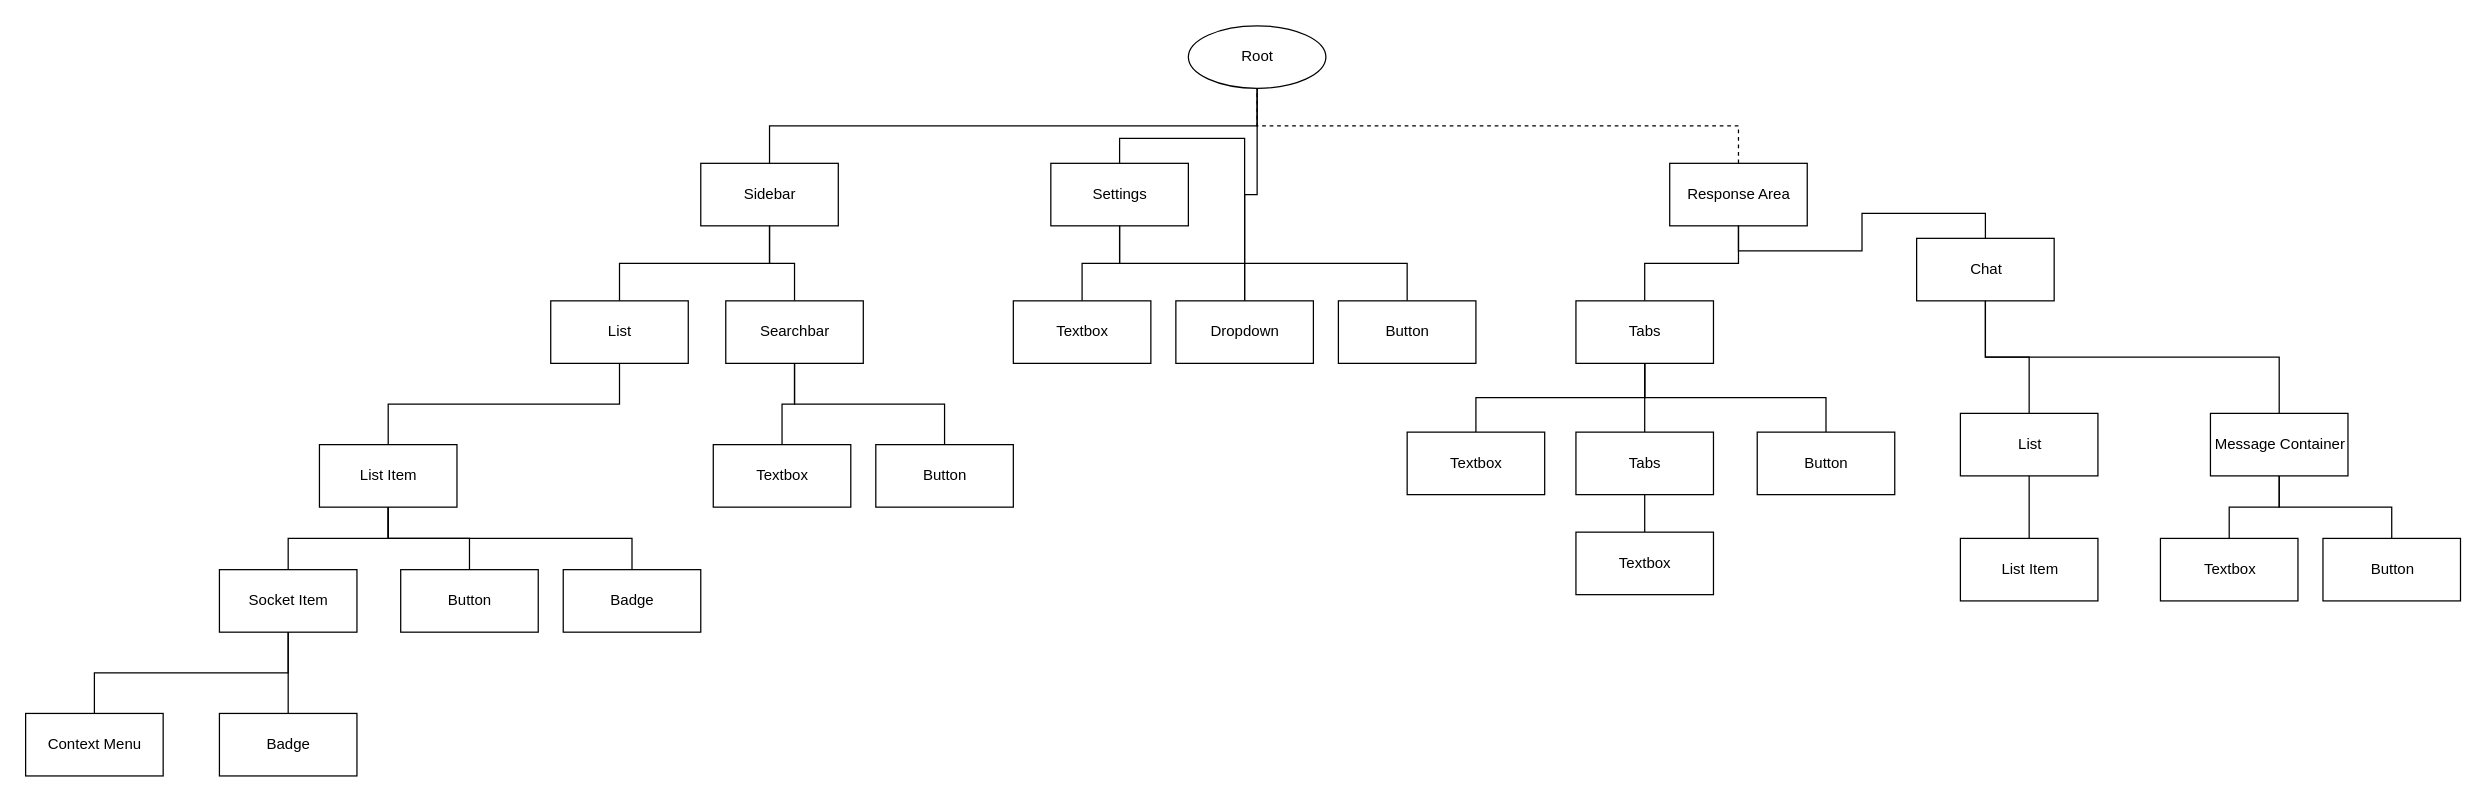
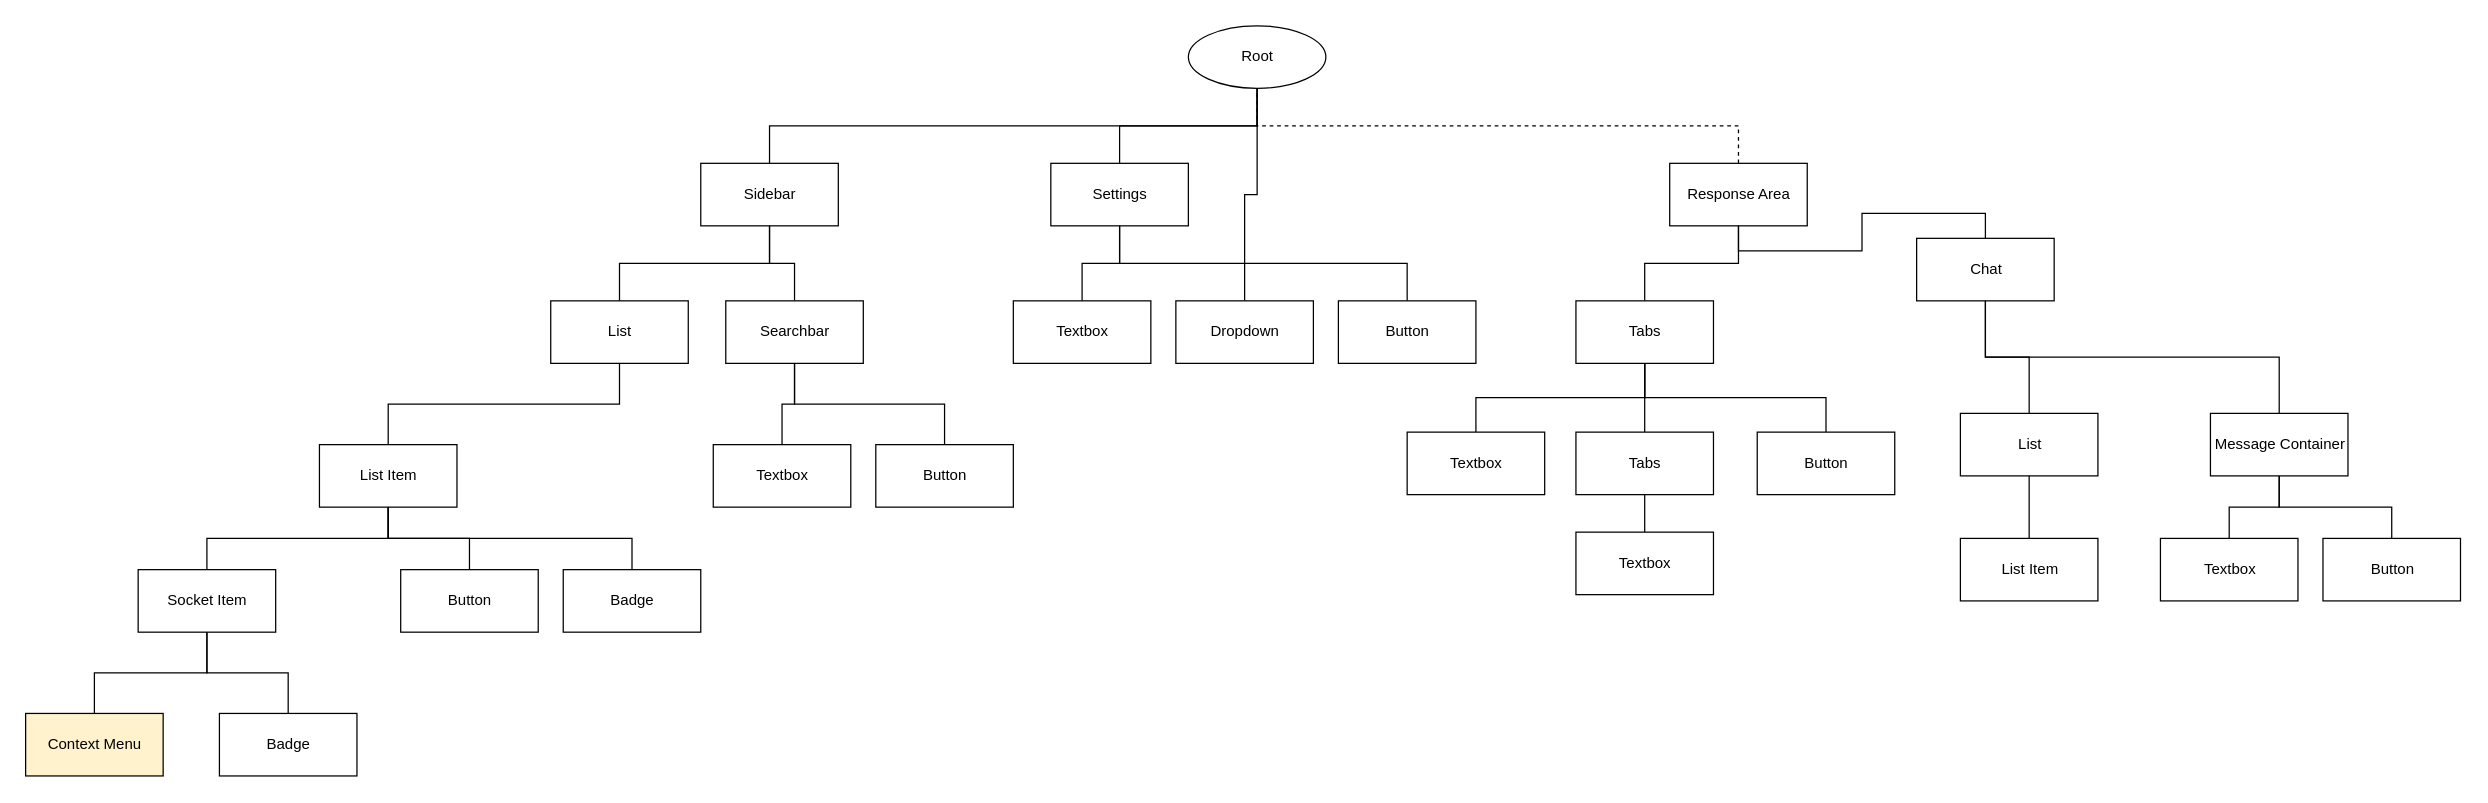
(1207, 138) -> (1119, 134)
(288, 601) -> (207, 601)
(94, 744) -> (94, 744)
